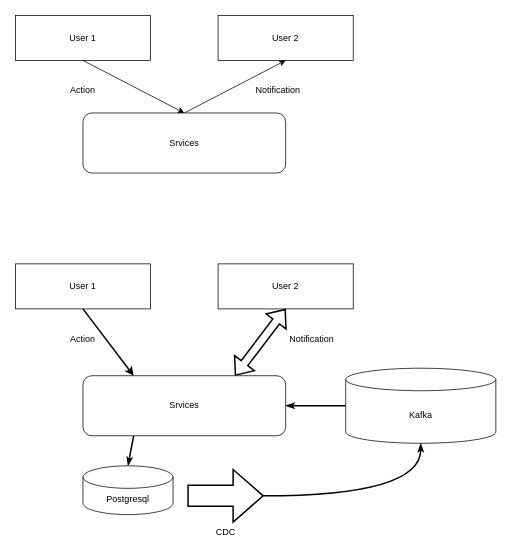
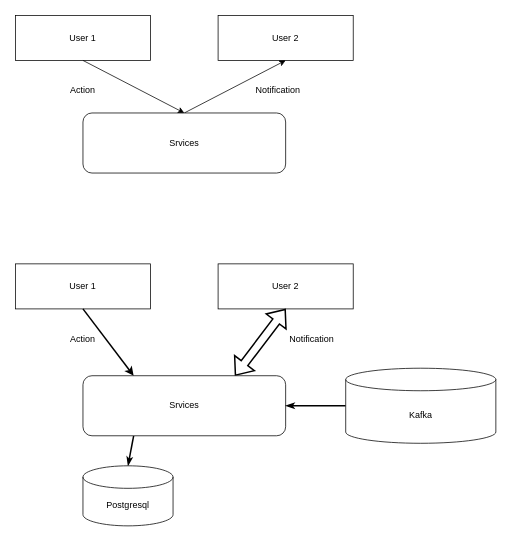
(128, 490) -> (128, 495)
(349, 490) -> none
(225, 495) -> none
